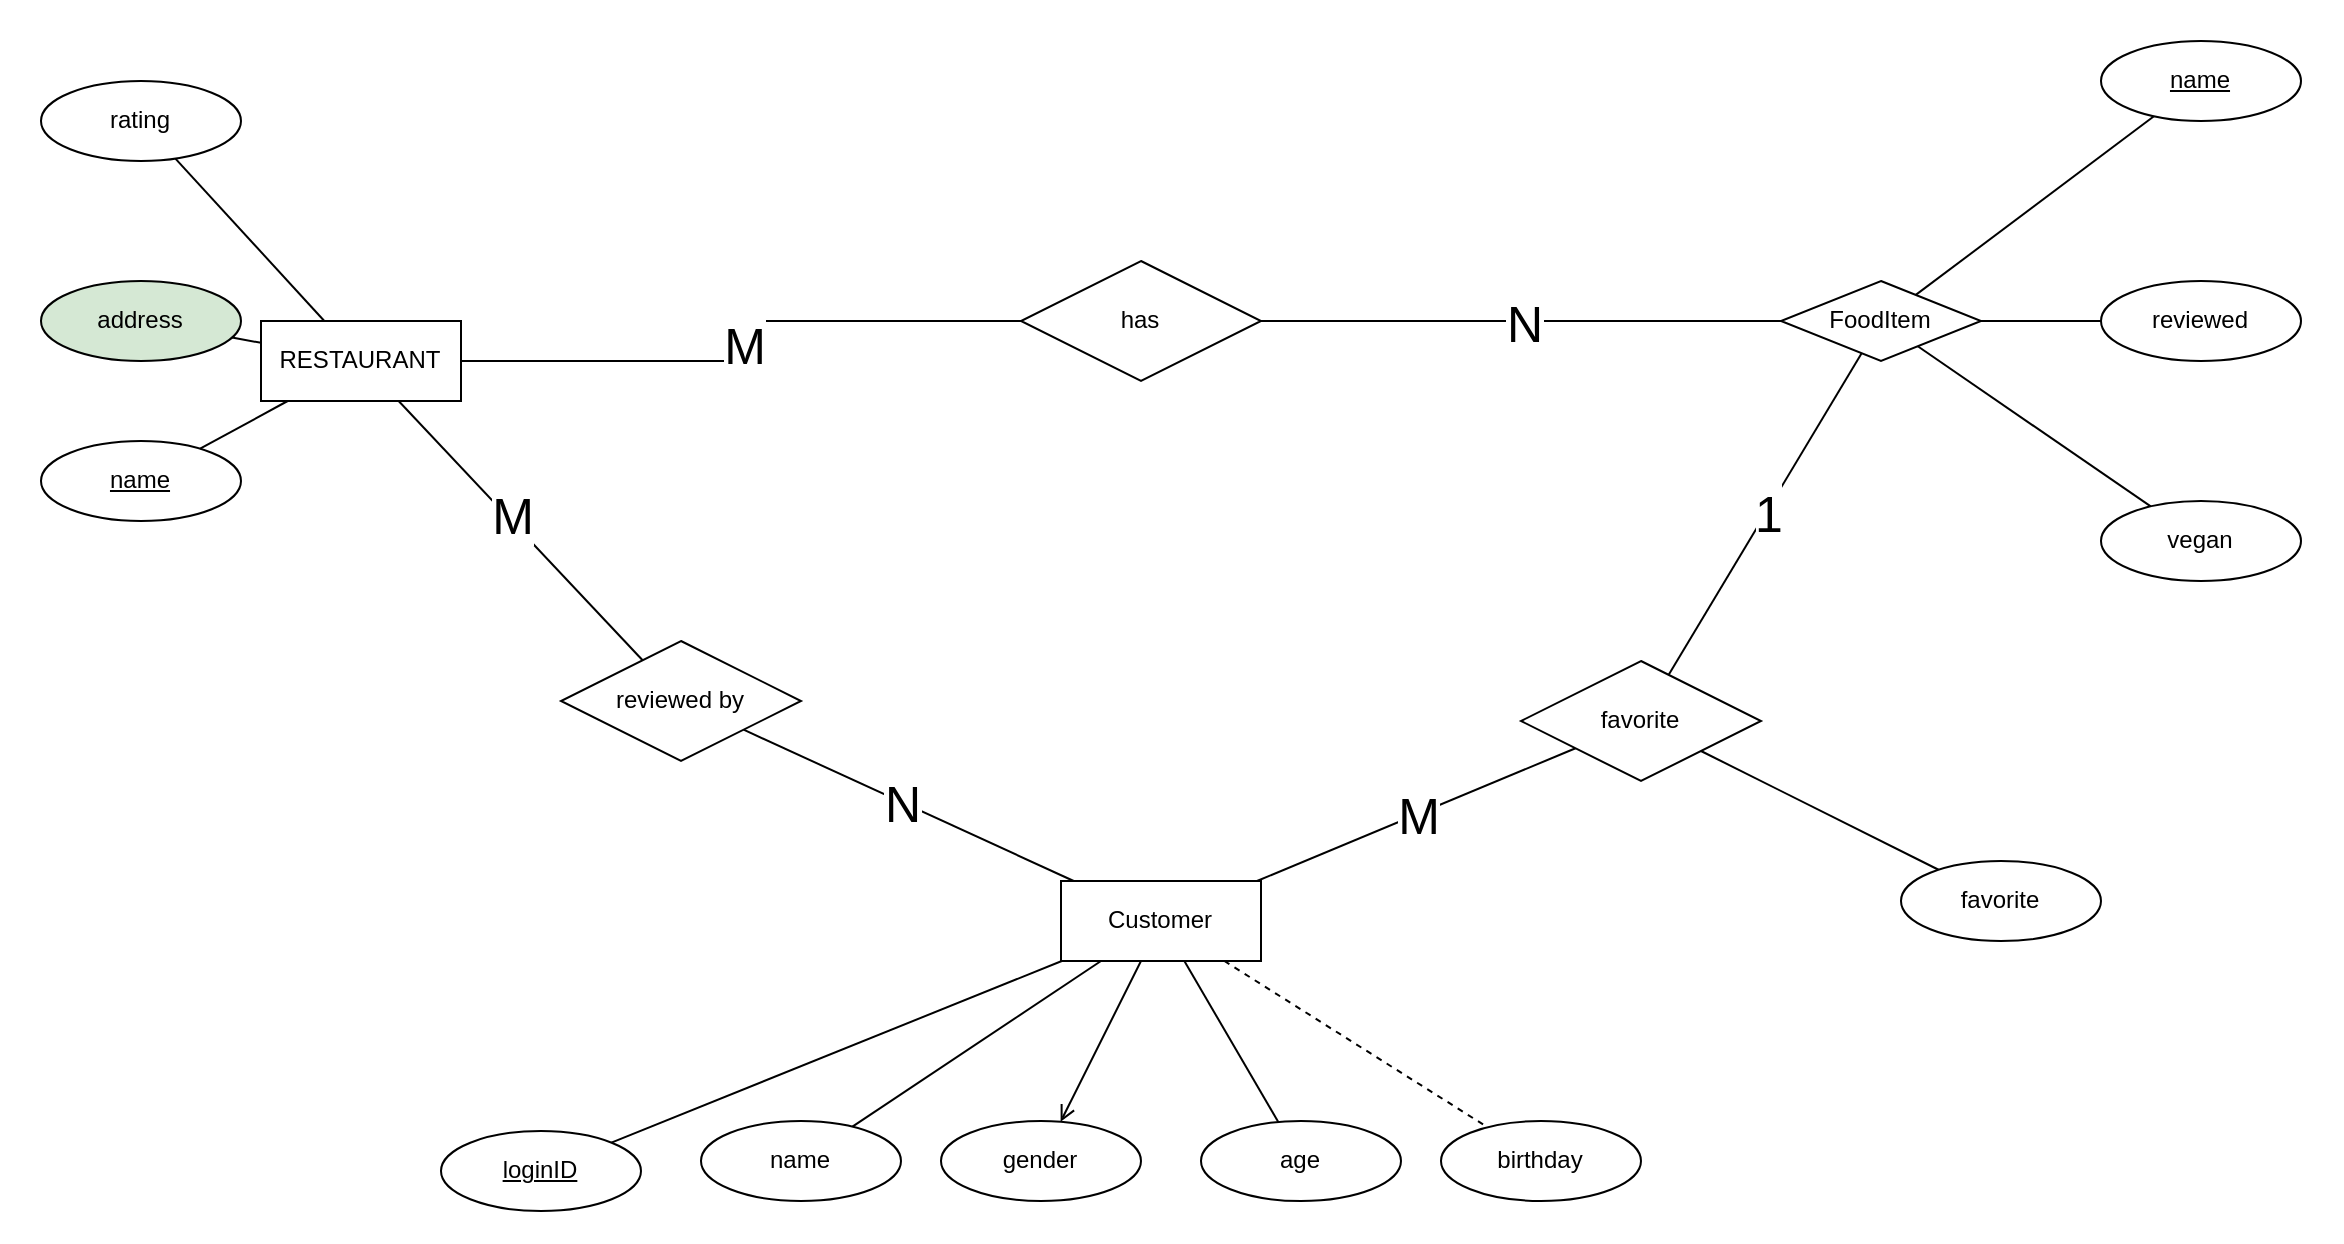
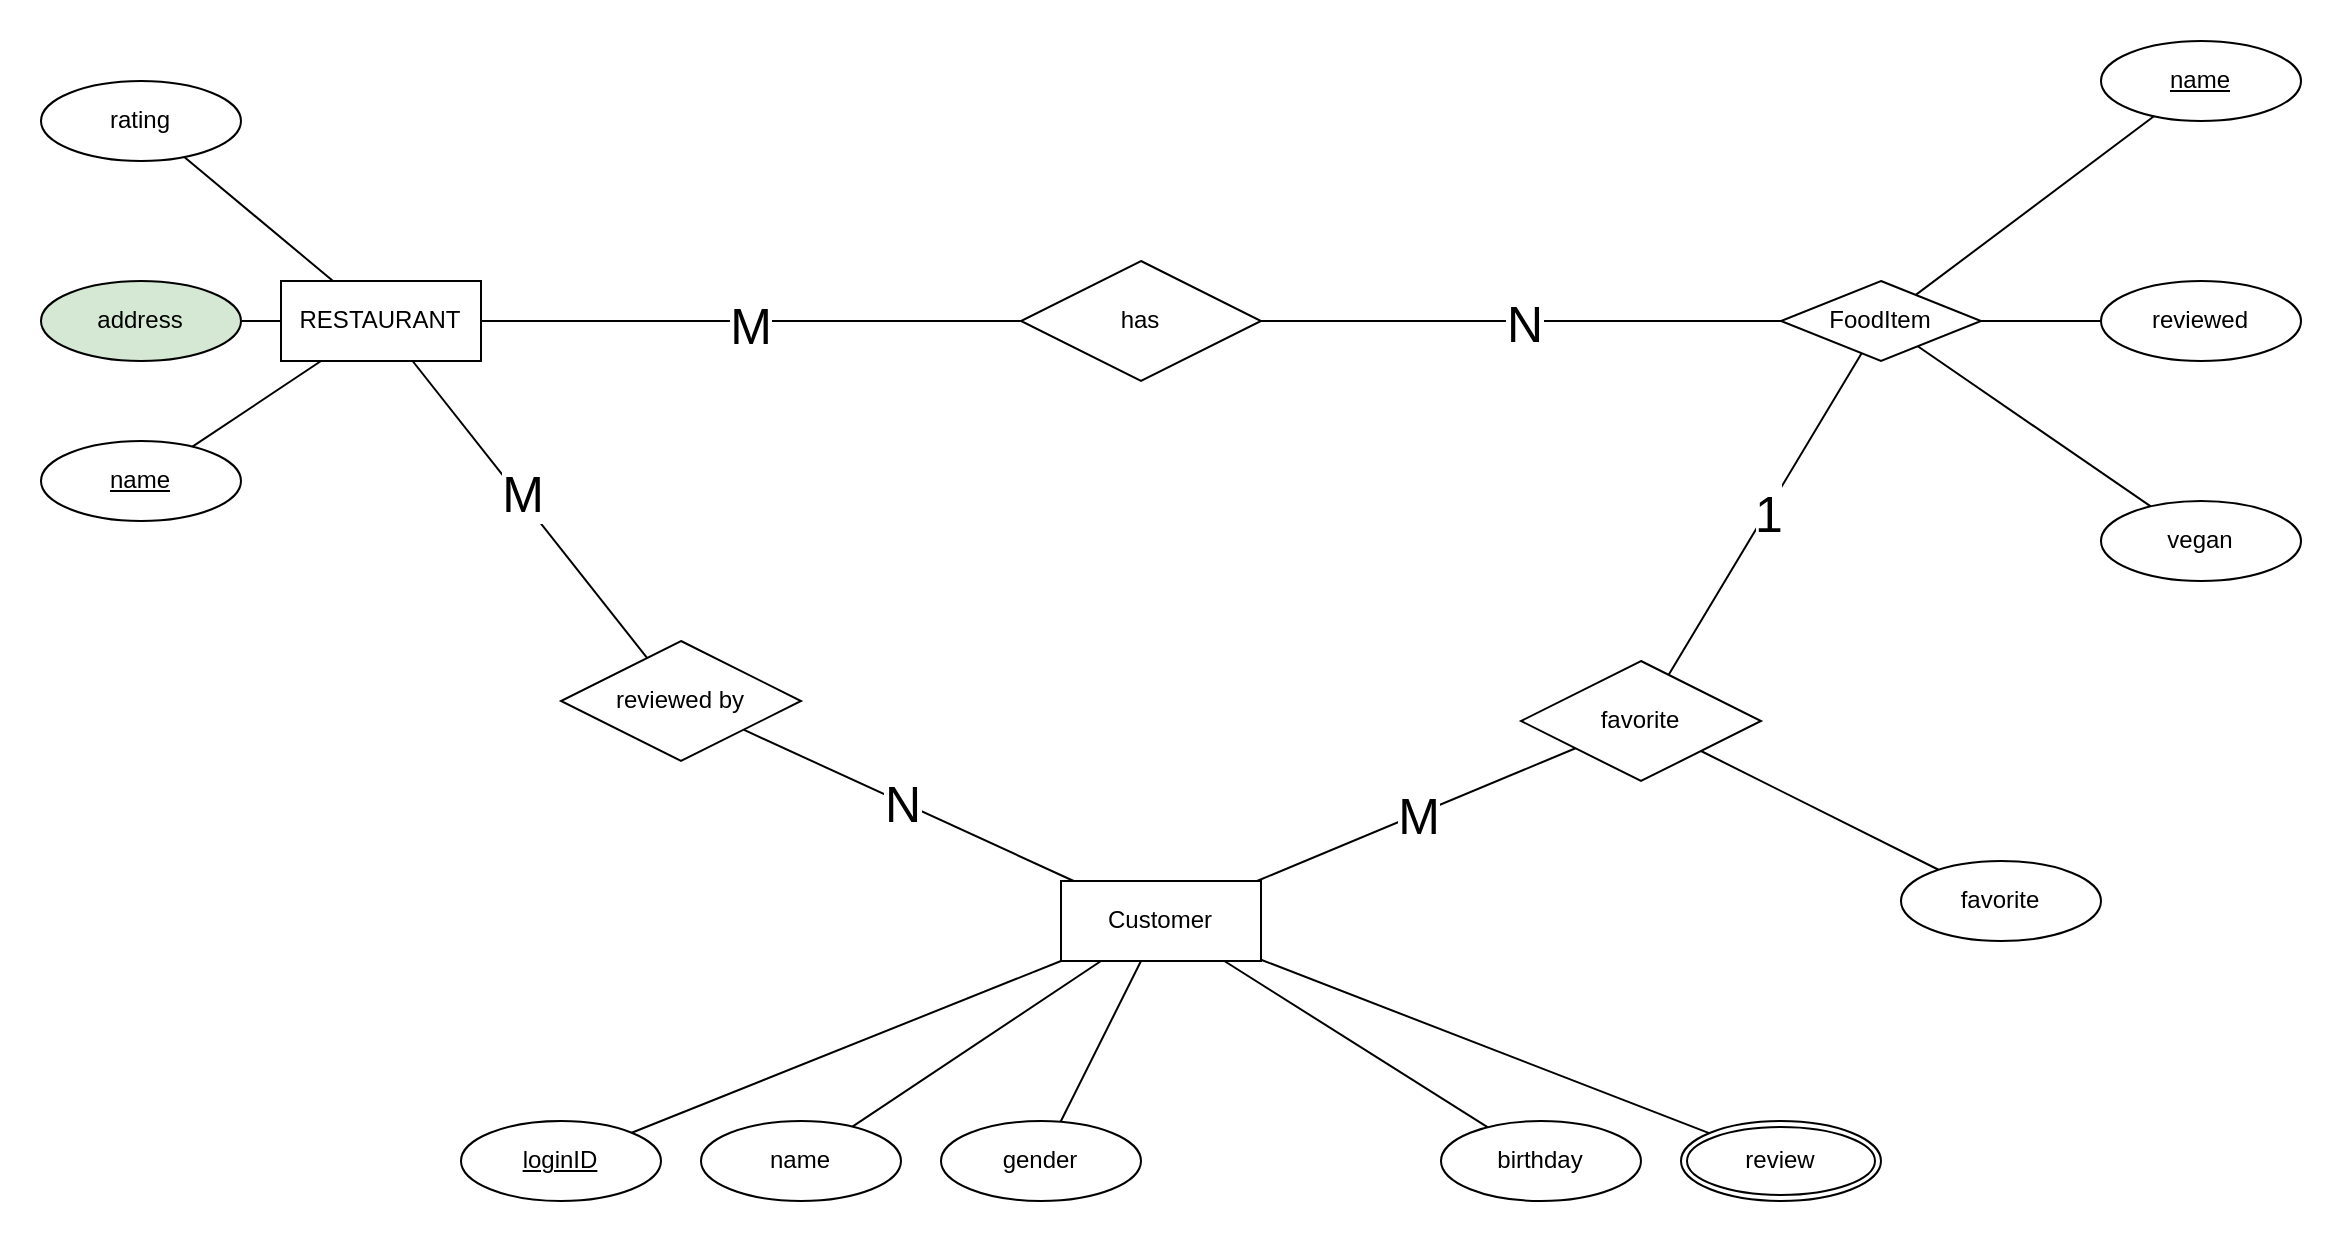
(361, 361) -> (381, 321)
(1231, 1042) -> none
(1357, 1045) -> (1357, 1045)
none -> (1485, 1046)
(1064, 1114) -> (1064, 1115)
(1301, 1161) -> none
none -> (1781, 1161)
(541, 1171) -> (561, 1161)
